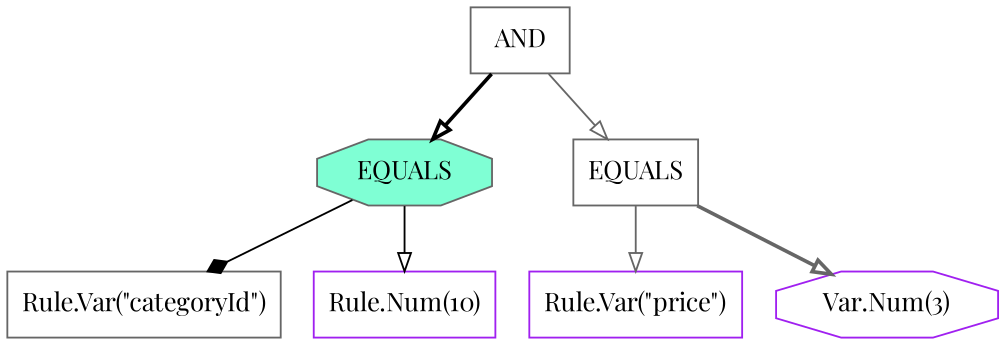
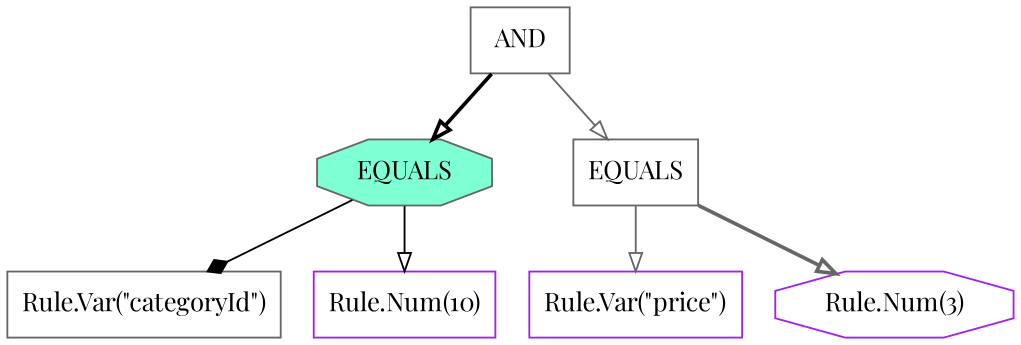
(887, 305) -> (894, 305)
